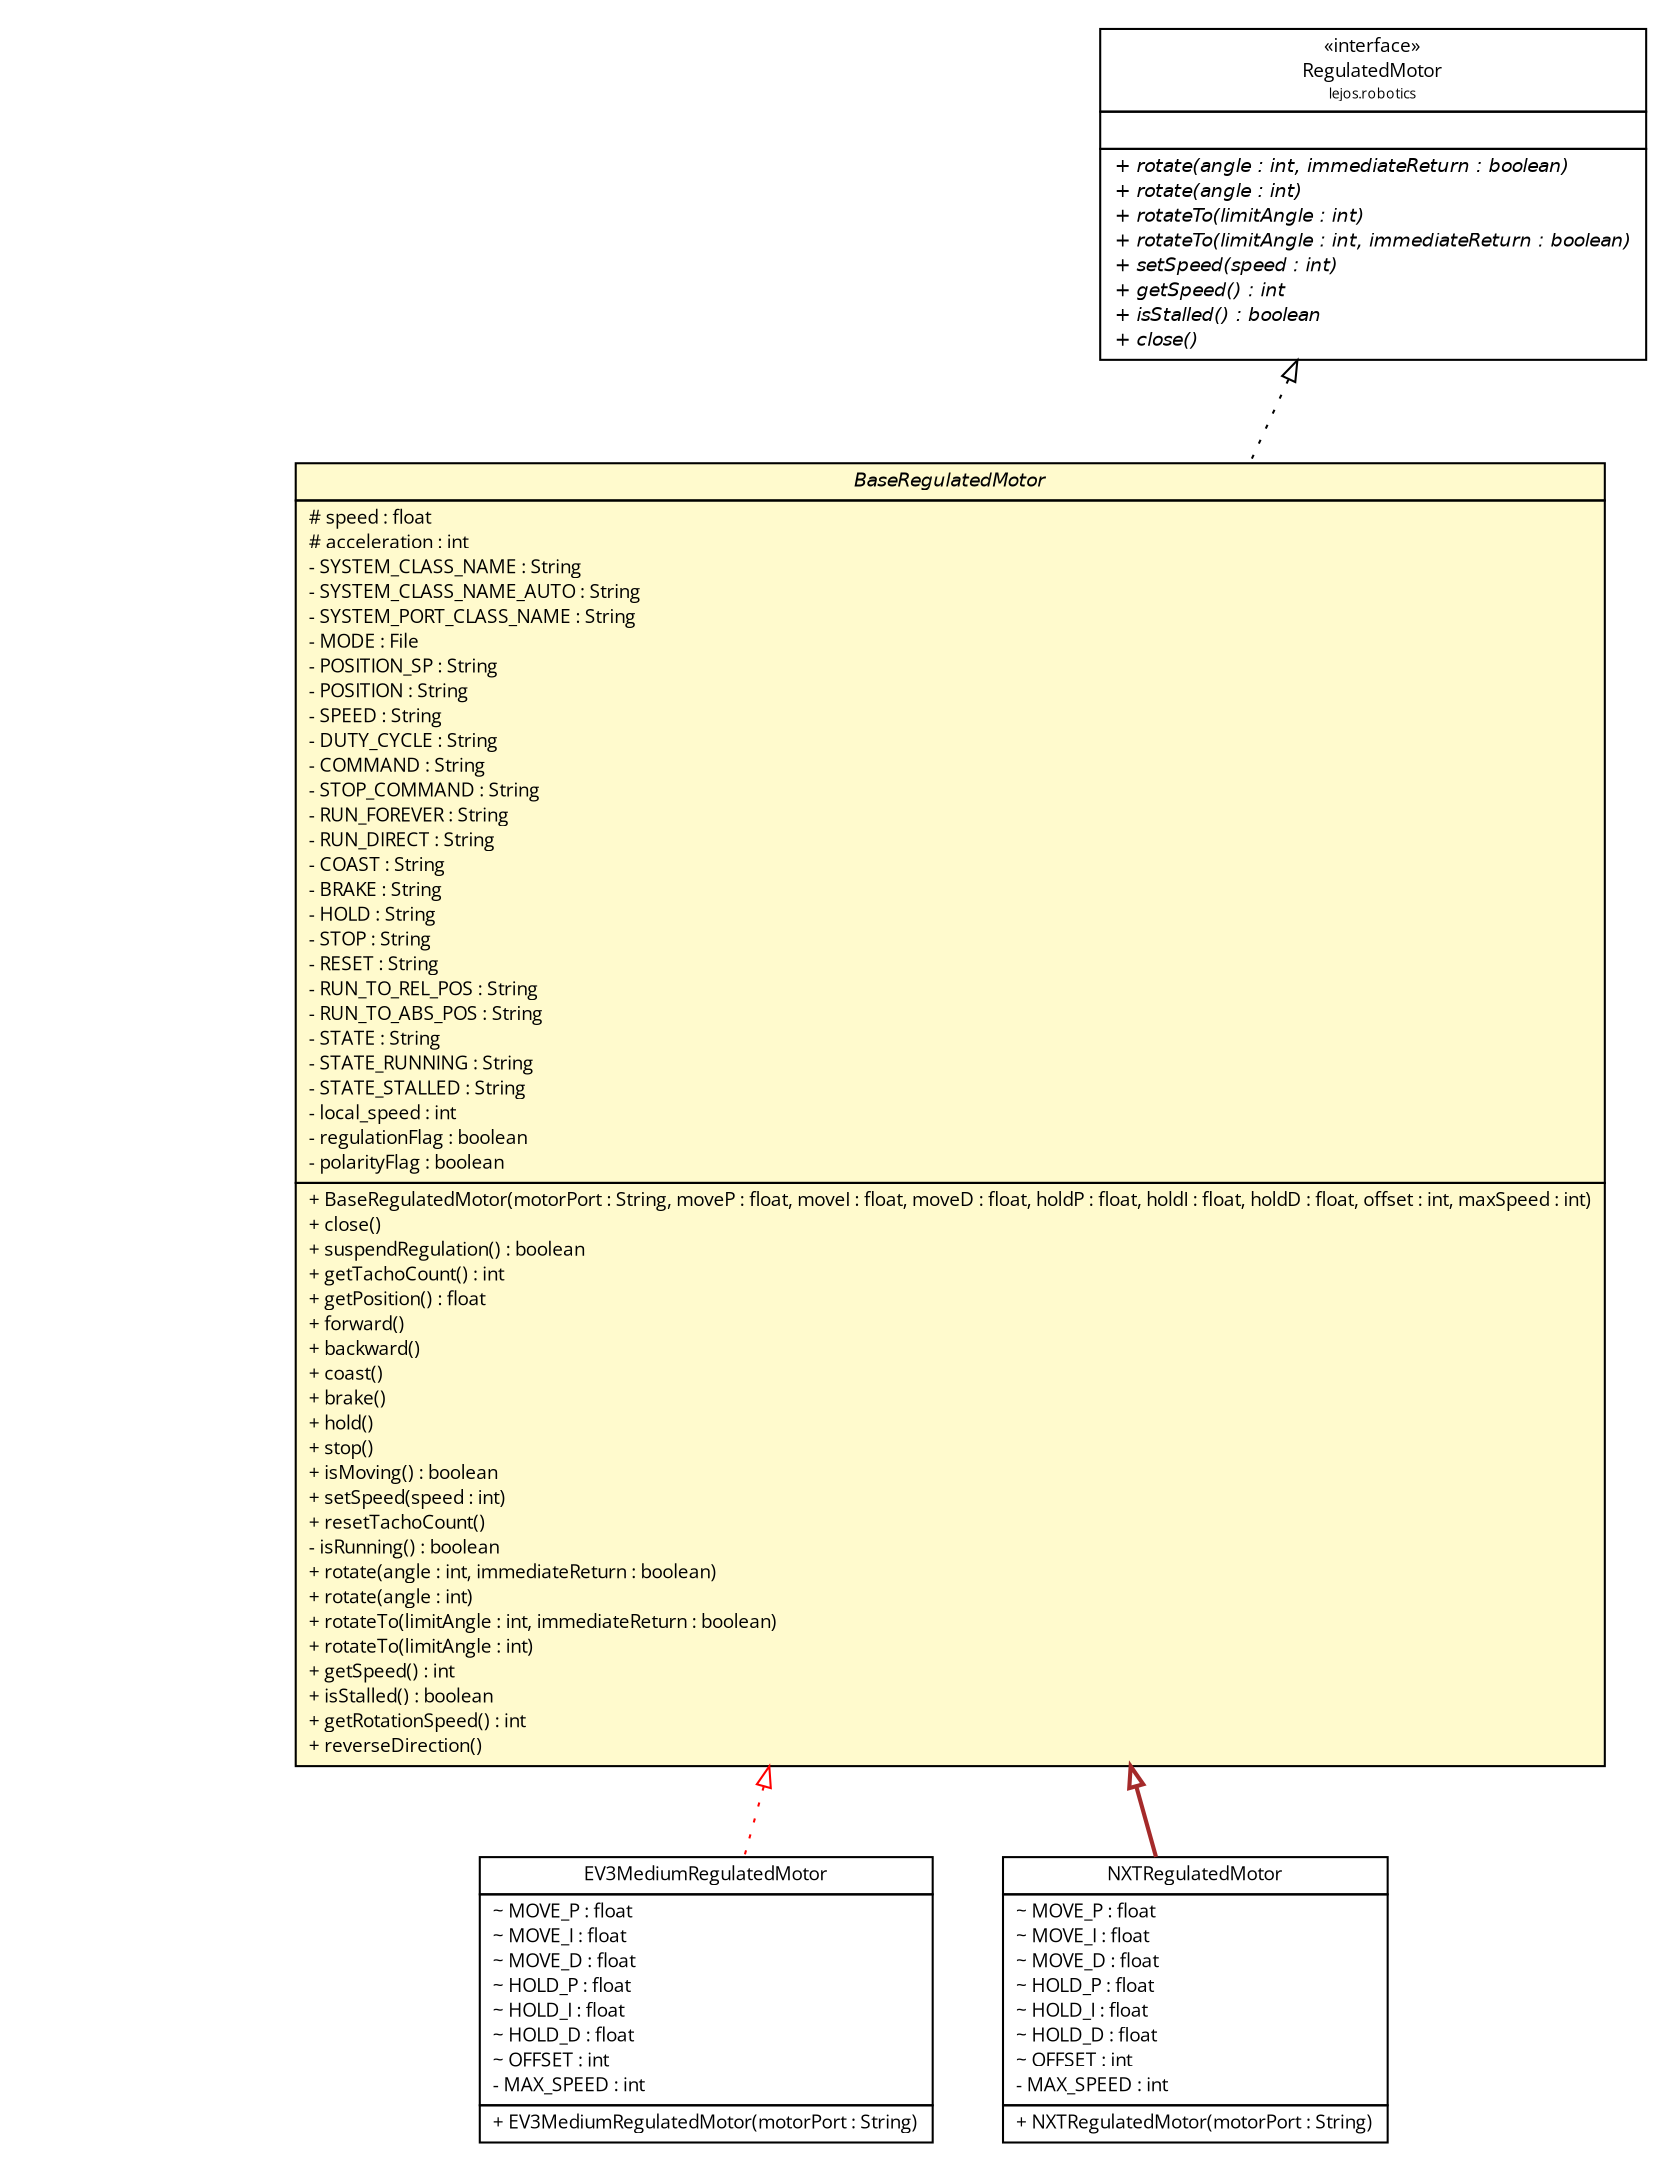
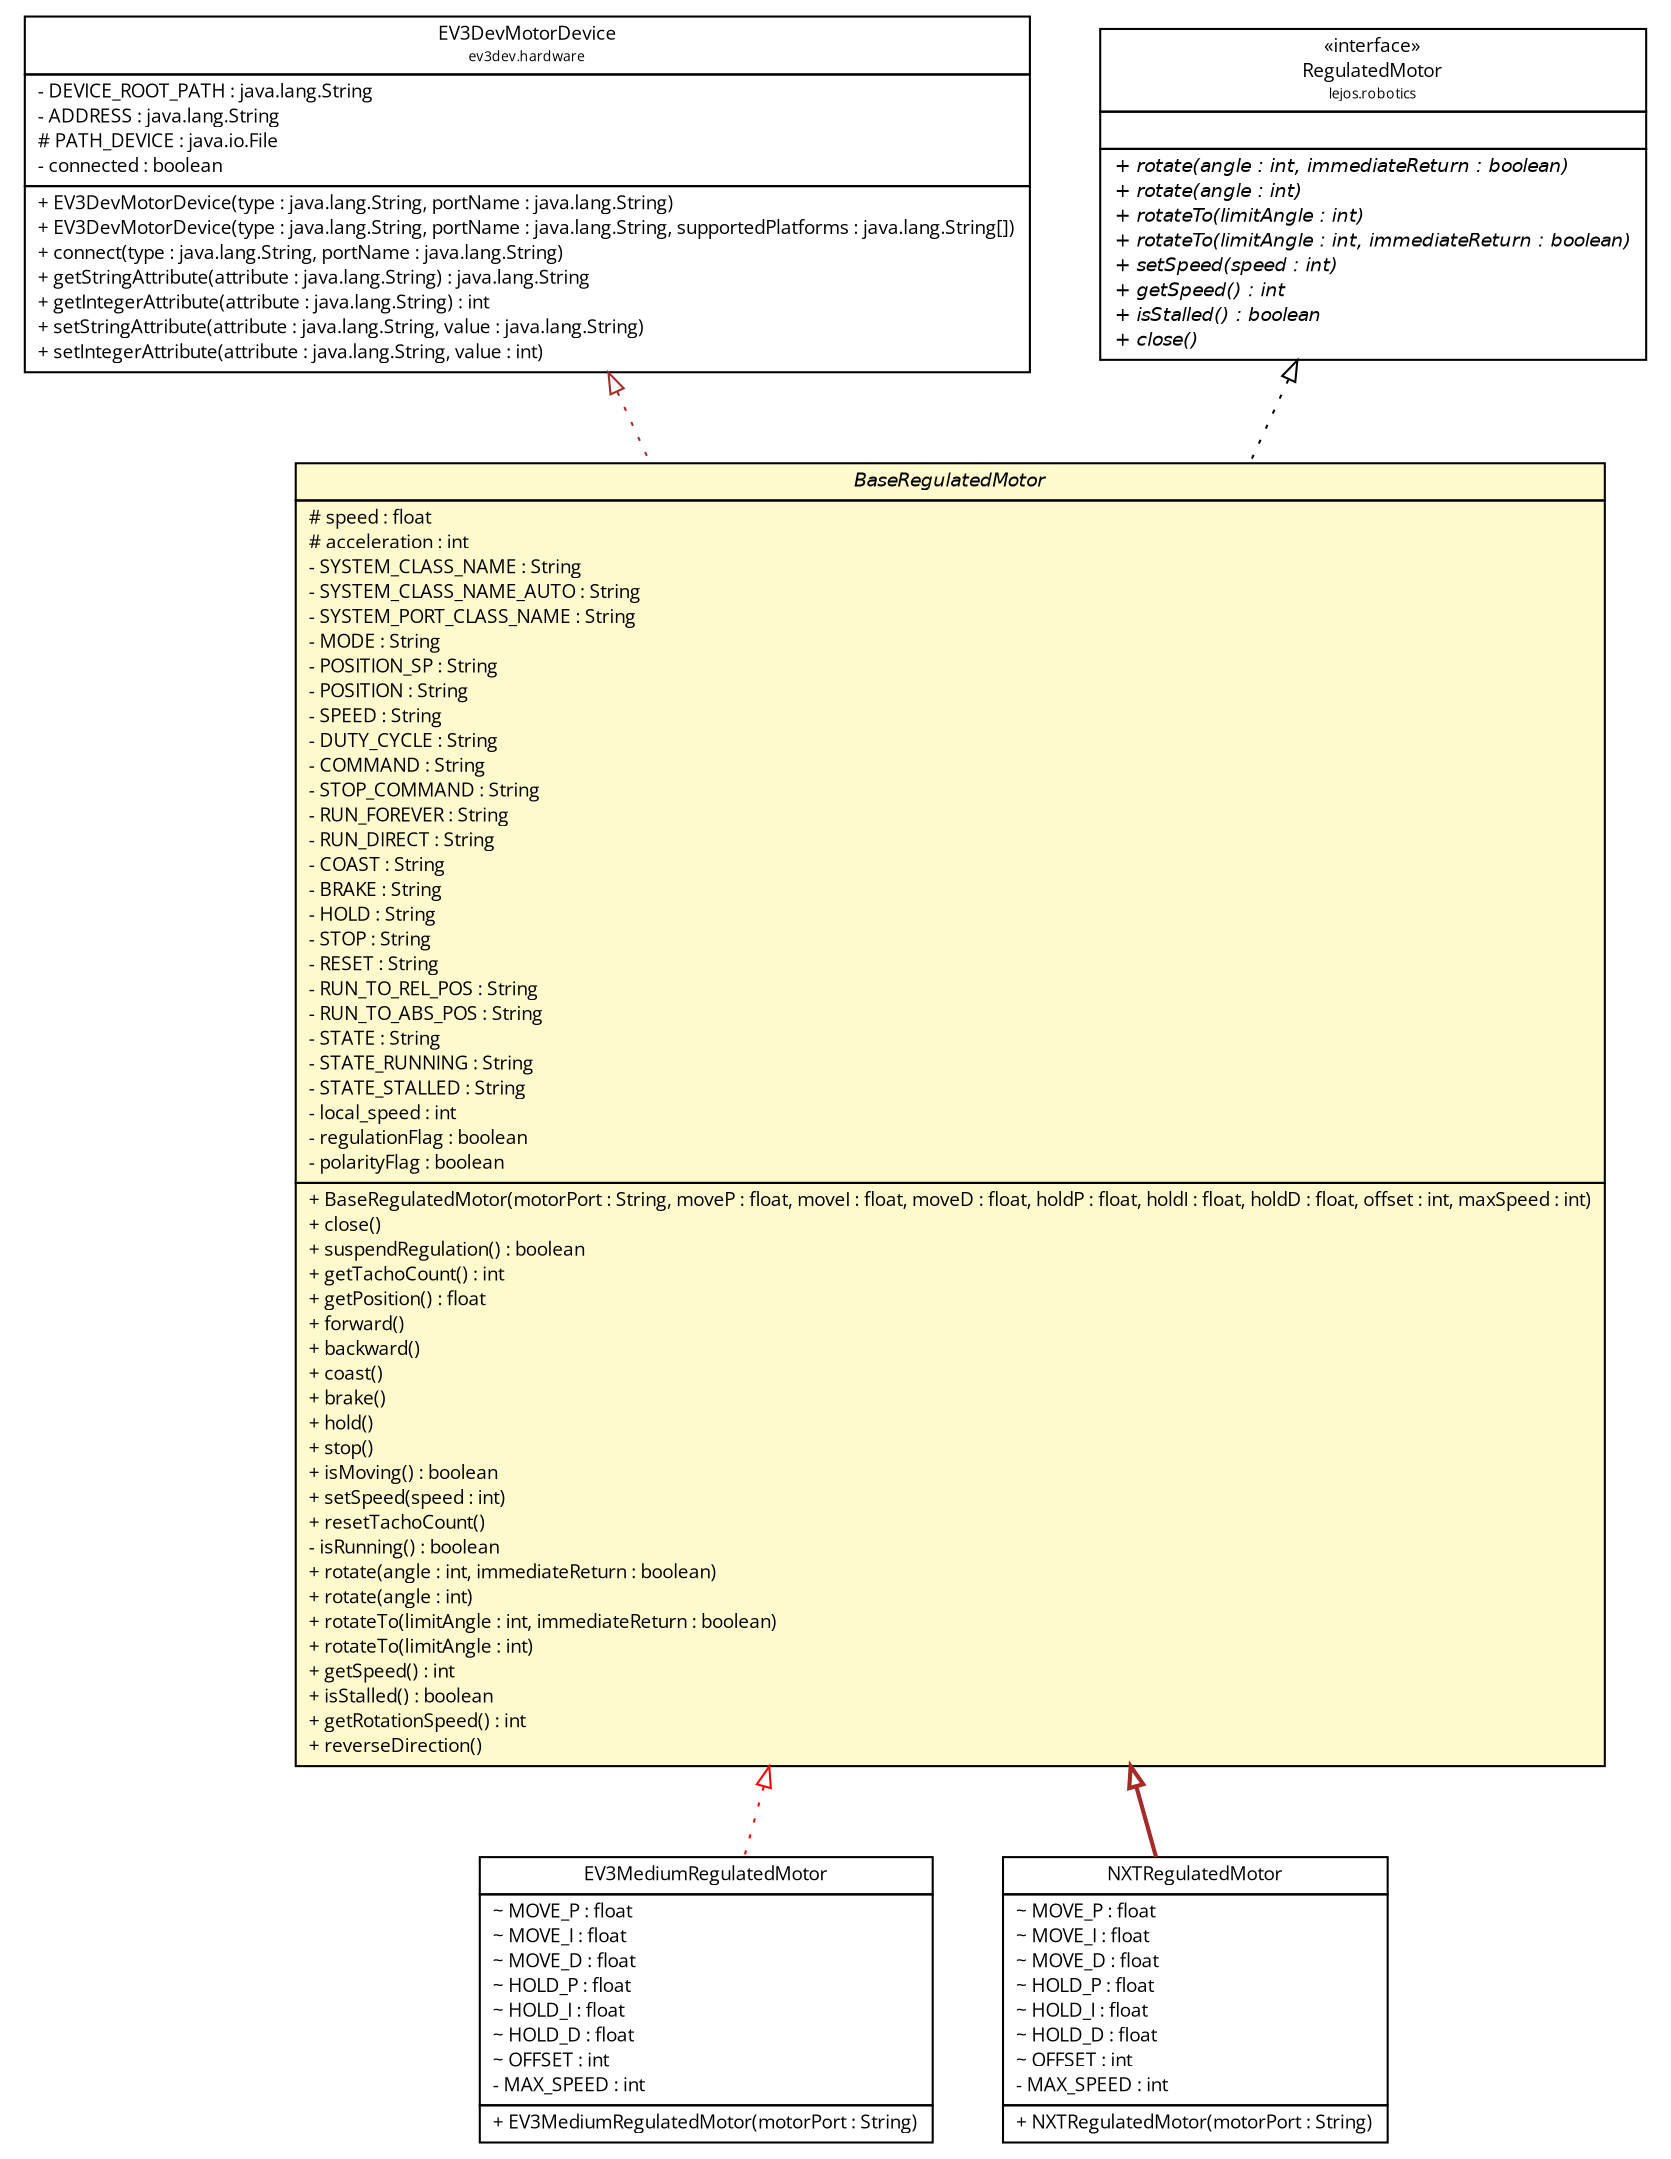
none -> (527, 194)
(364, 642) -> (375, 642)
